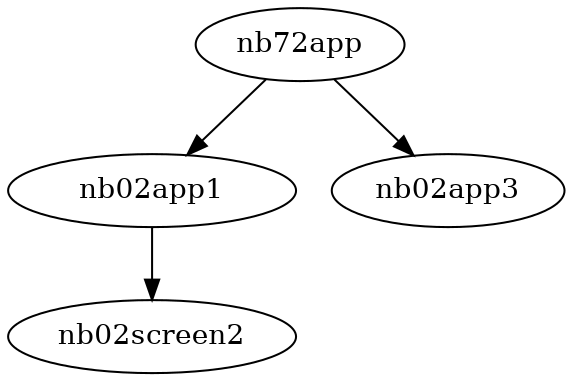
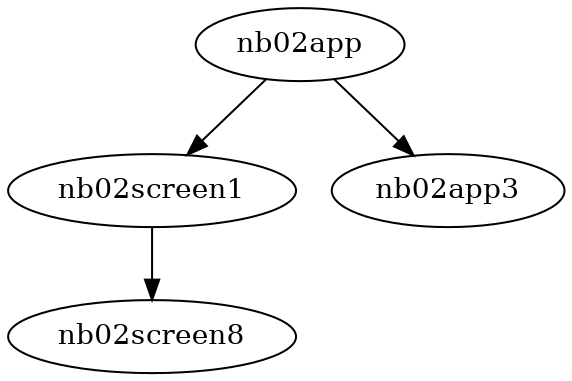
(300, 45) -> (300, 45)
(152, 191) -> (152, 191)
(152, 337) -> (152, 337)
